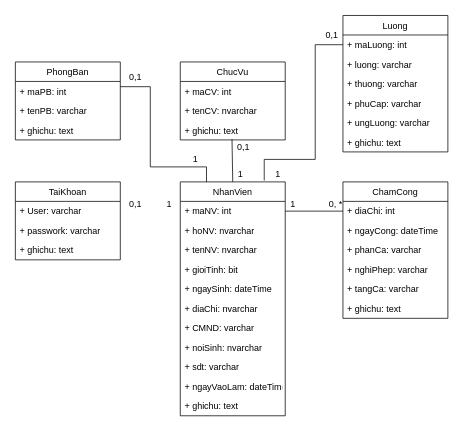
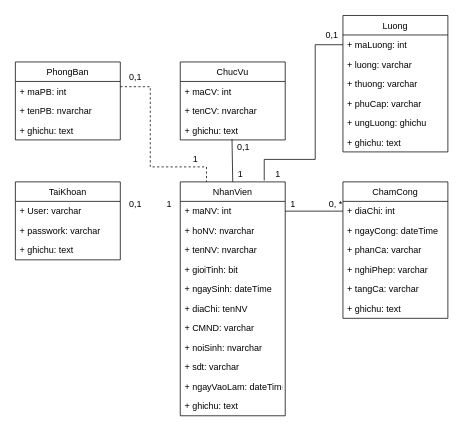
(56, 111) -> (59, 111)
(392, 123) -> (388, 123)
(150, 146) -> (150, 146)
(224, 309) -> (216, 309)
